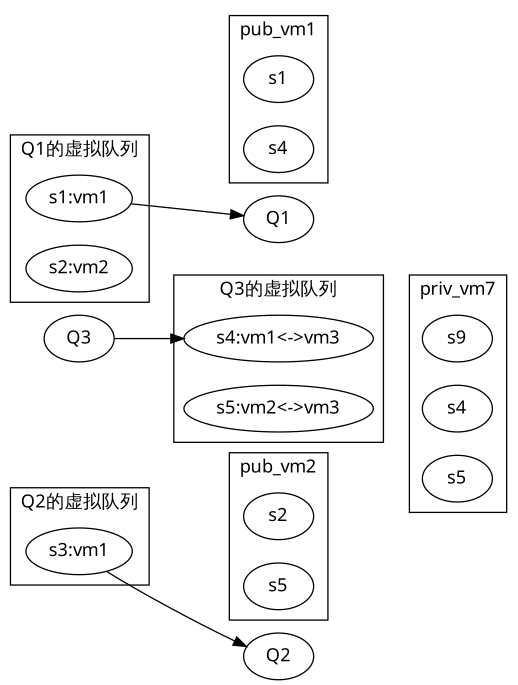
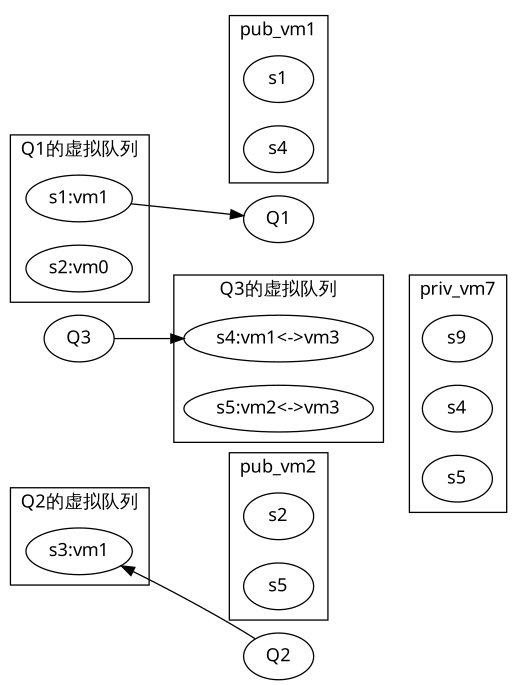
(79, 269) -> (79, 269)
(170, 608) -> (195, 604)
